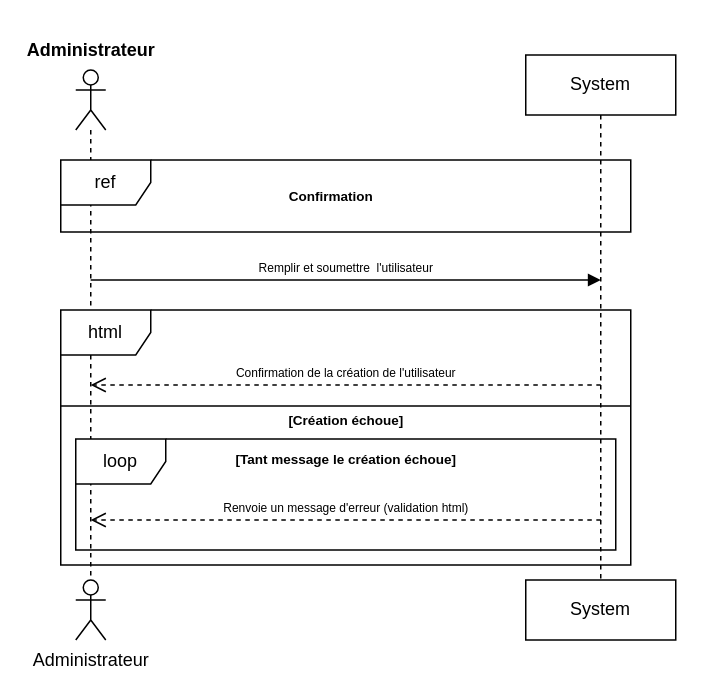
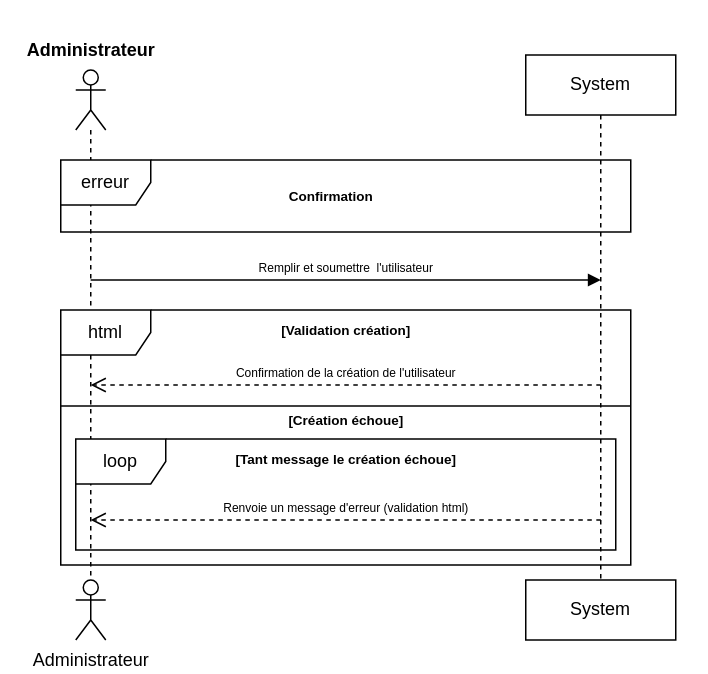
(106, 182) -> (106, 182)
none -> (346, 329)
